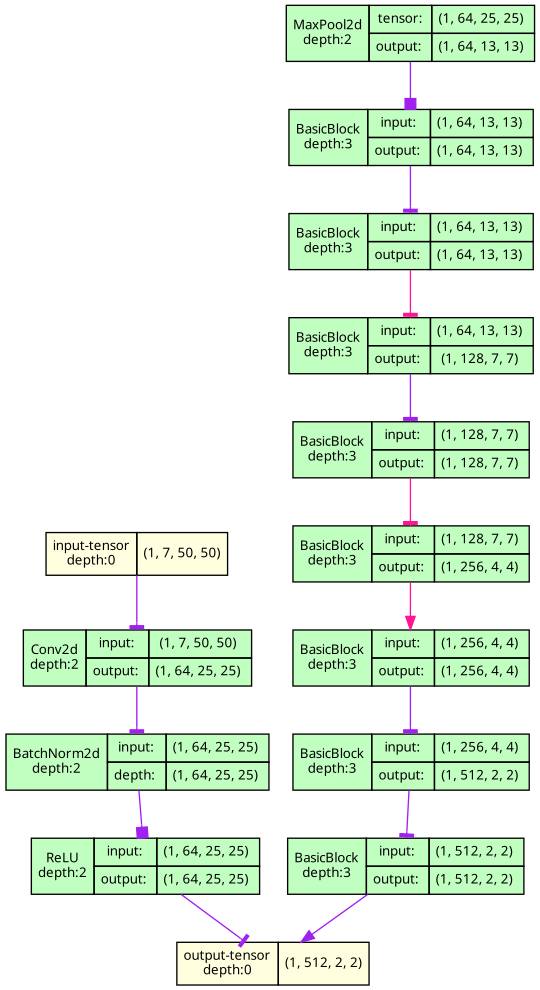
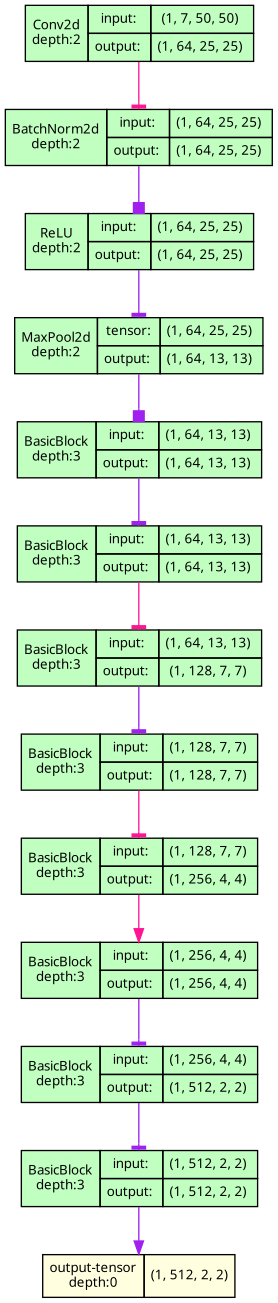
(137, 554) -> none
(137, 707) -> (139, 82)
(137, 775) -> (138, 151)
(211, 916) -> (139, 290)
